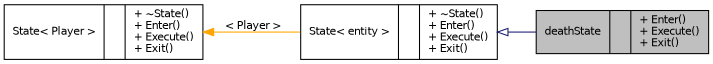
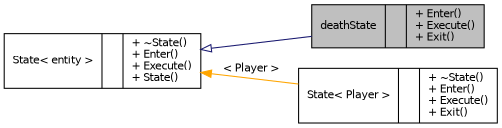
(257, 32) -> (255, 79)
(448, 49) -> (155, 78)
